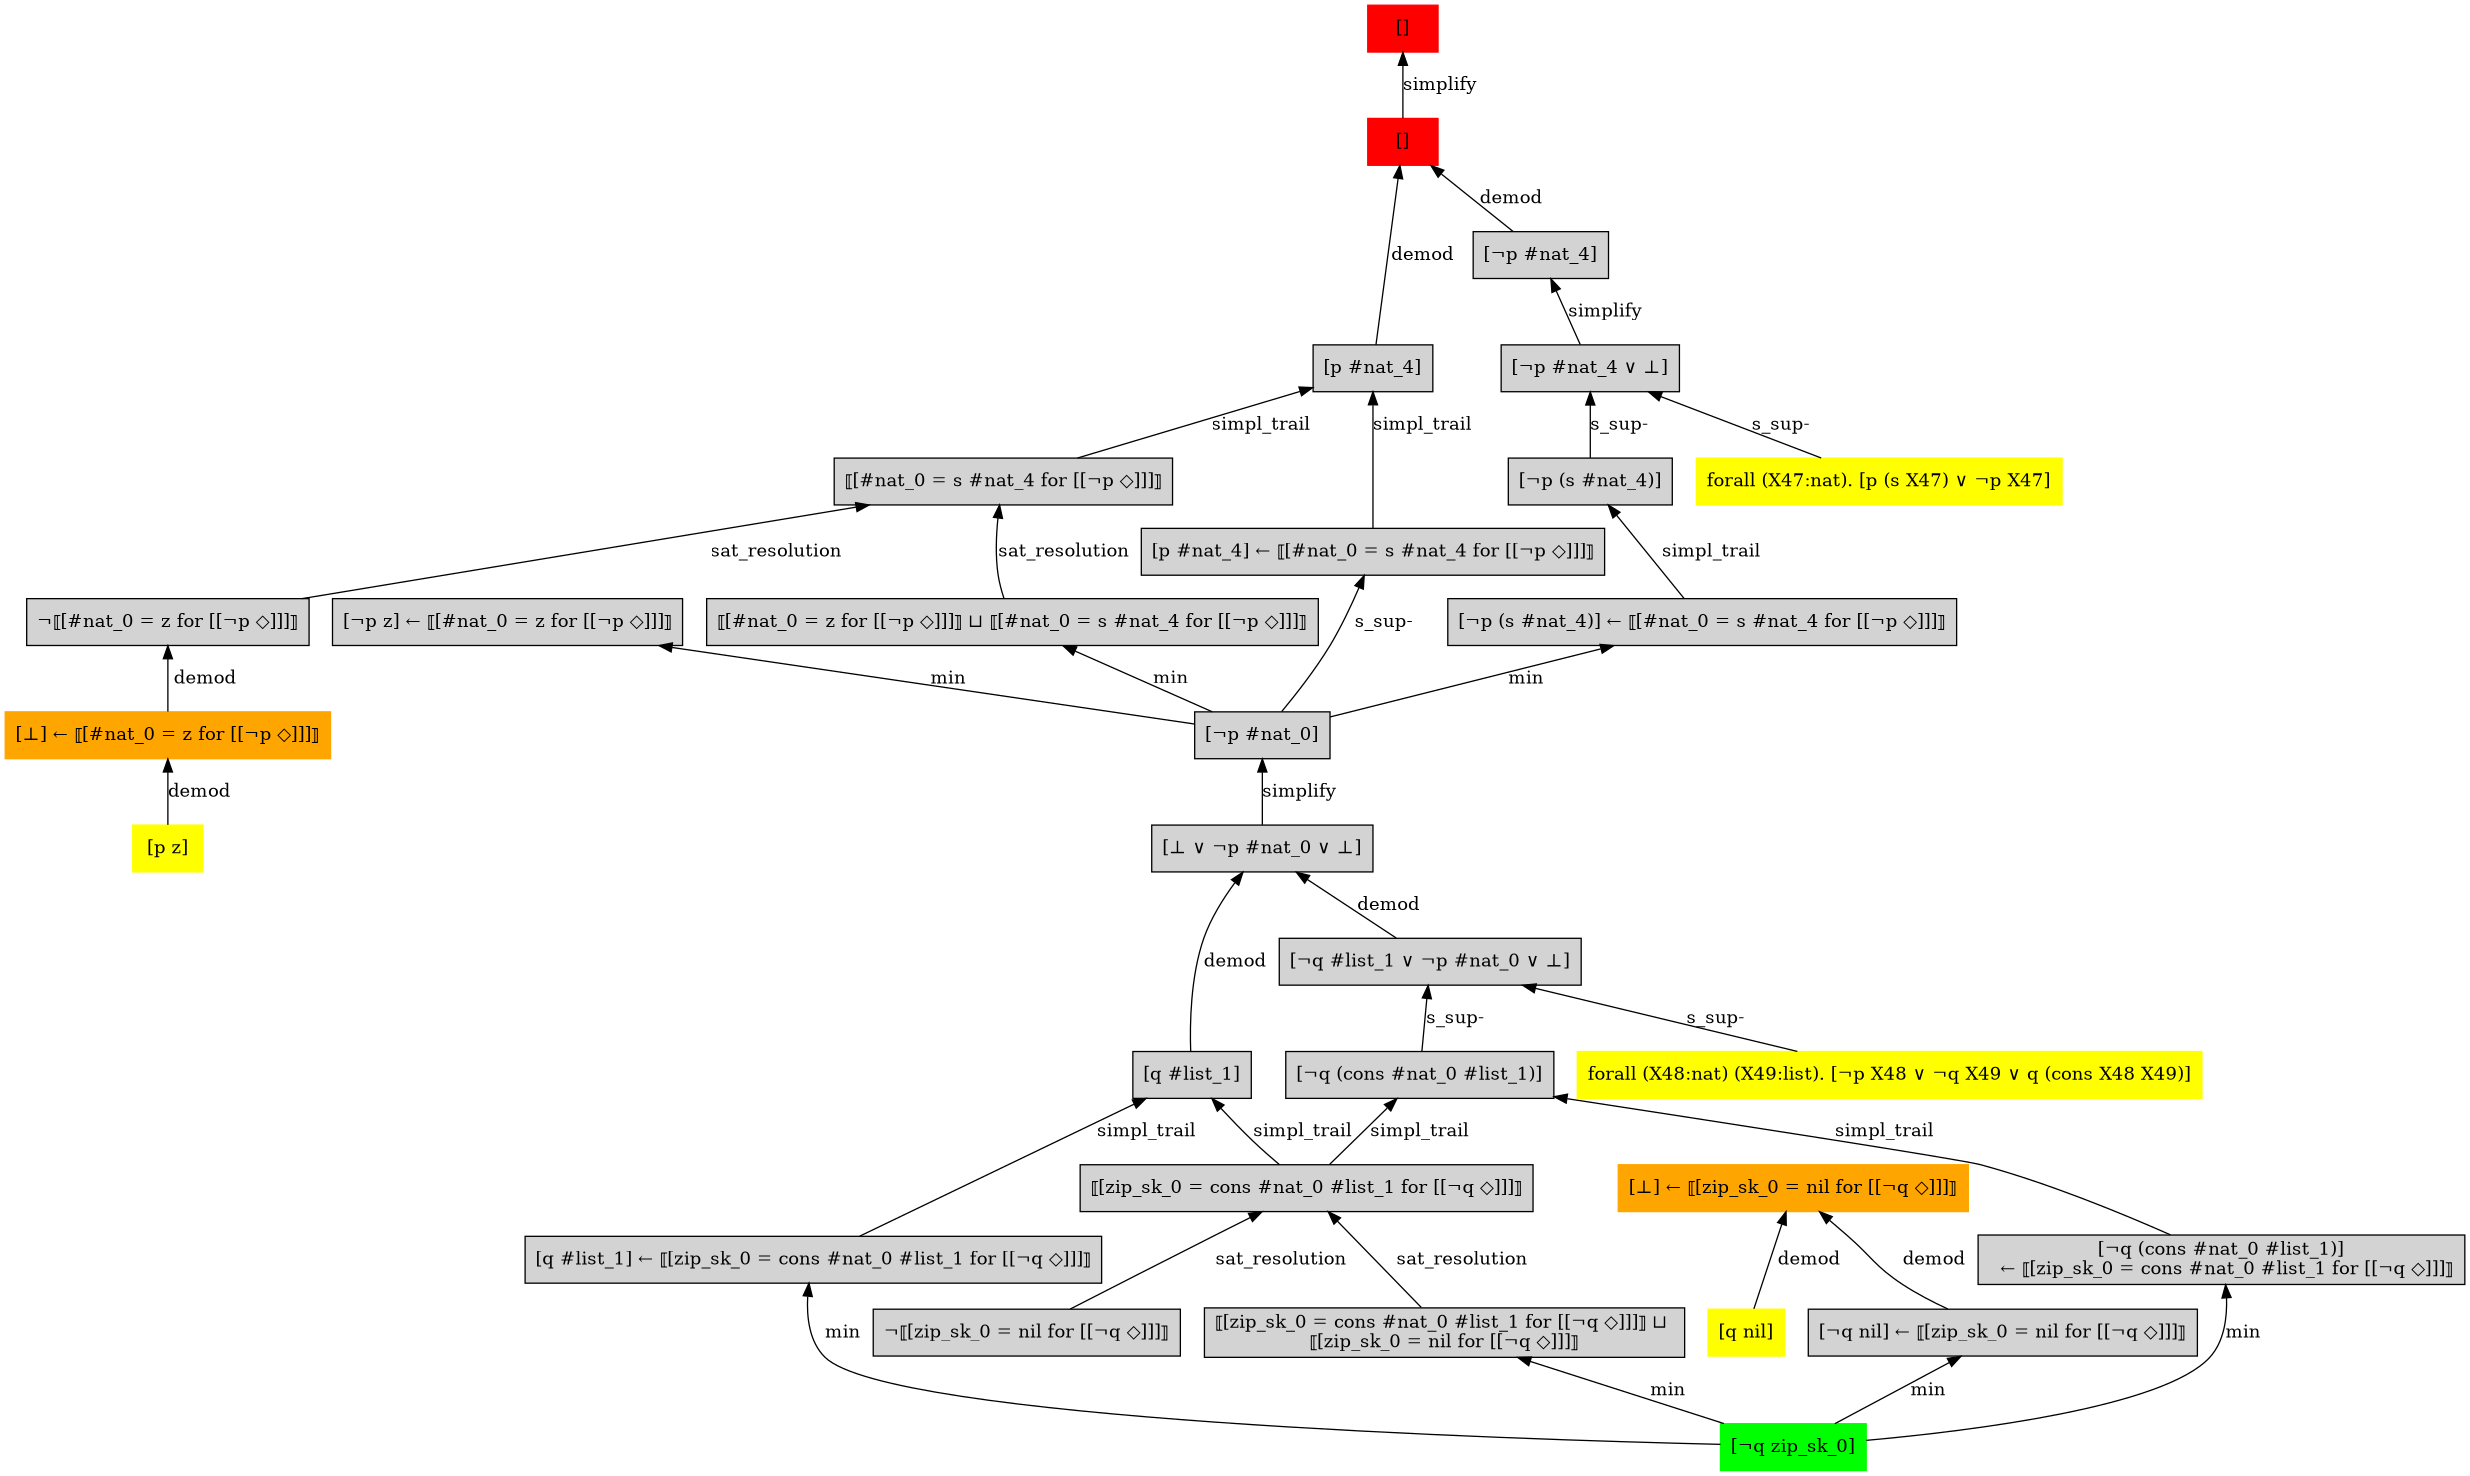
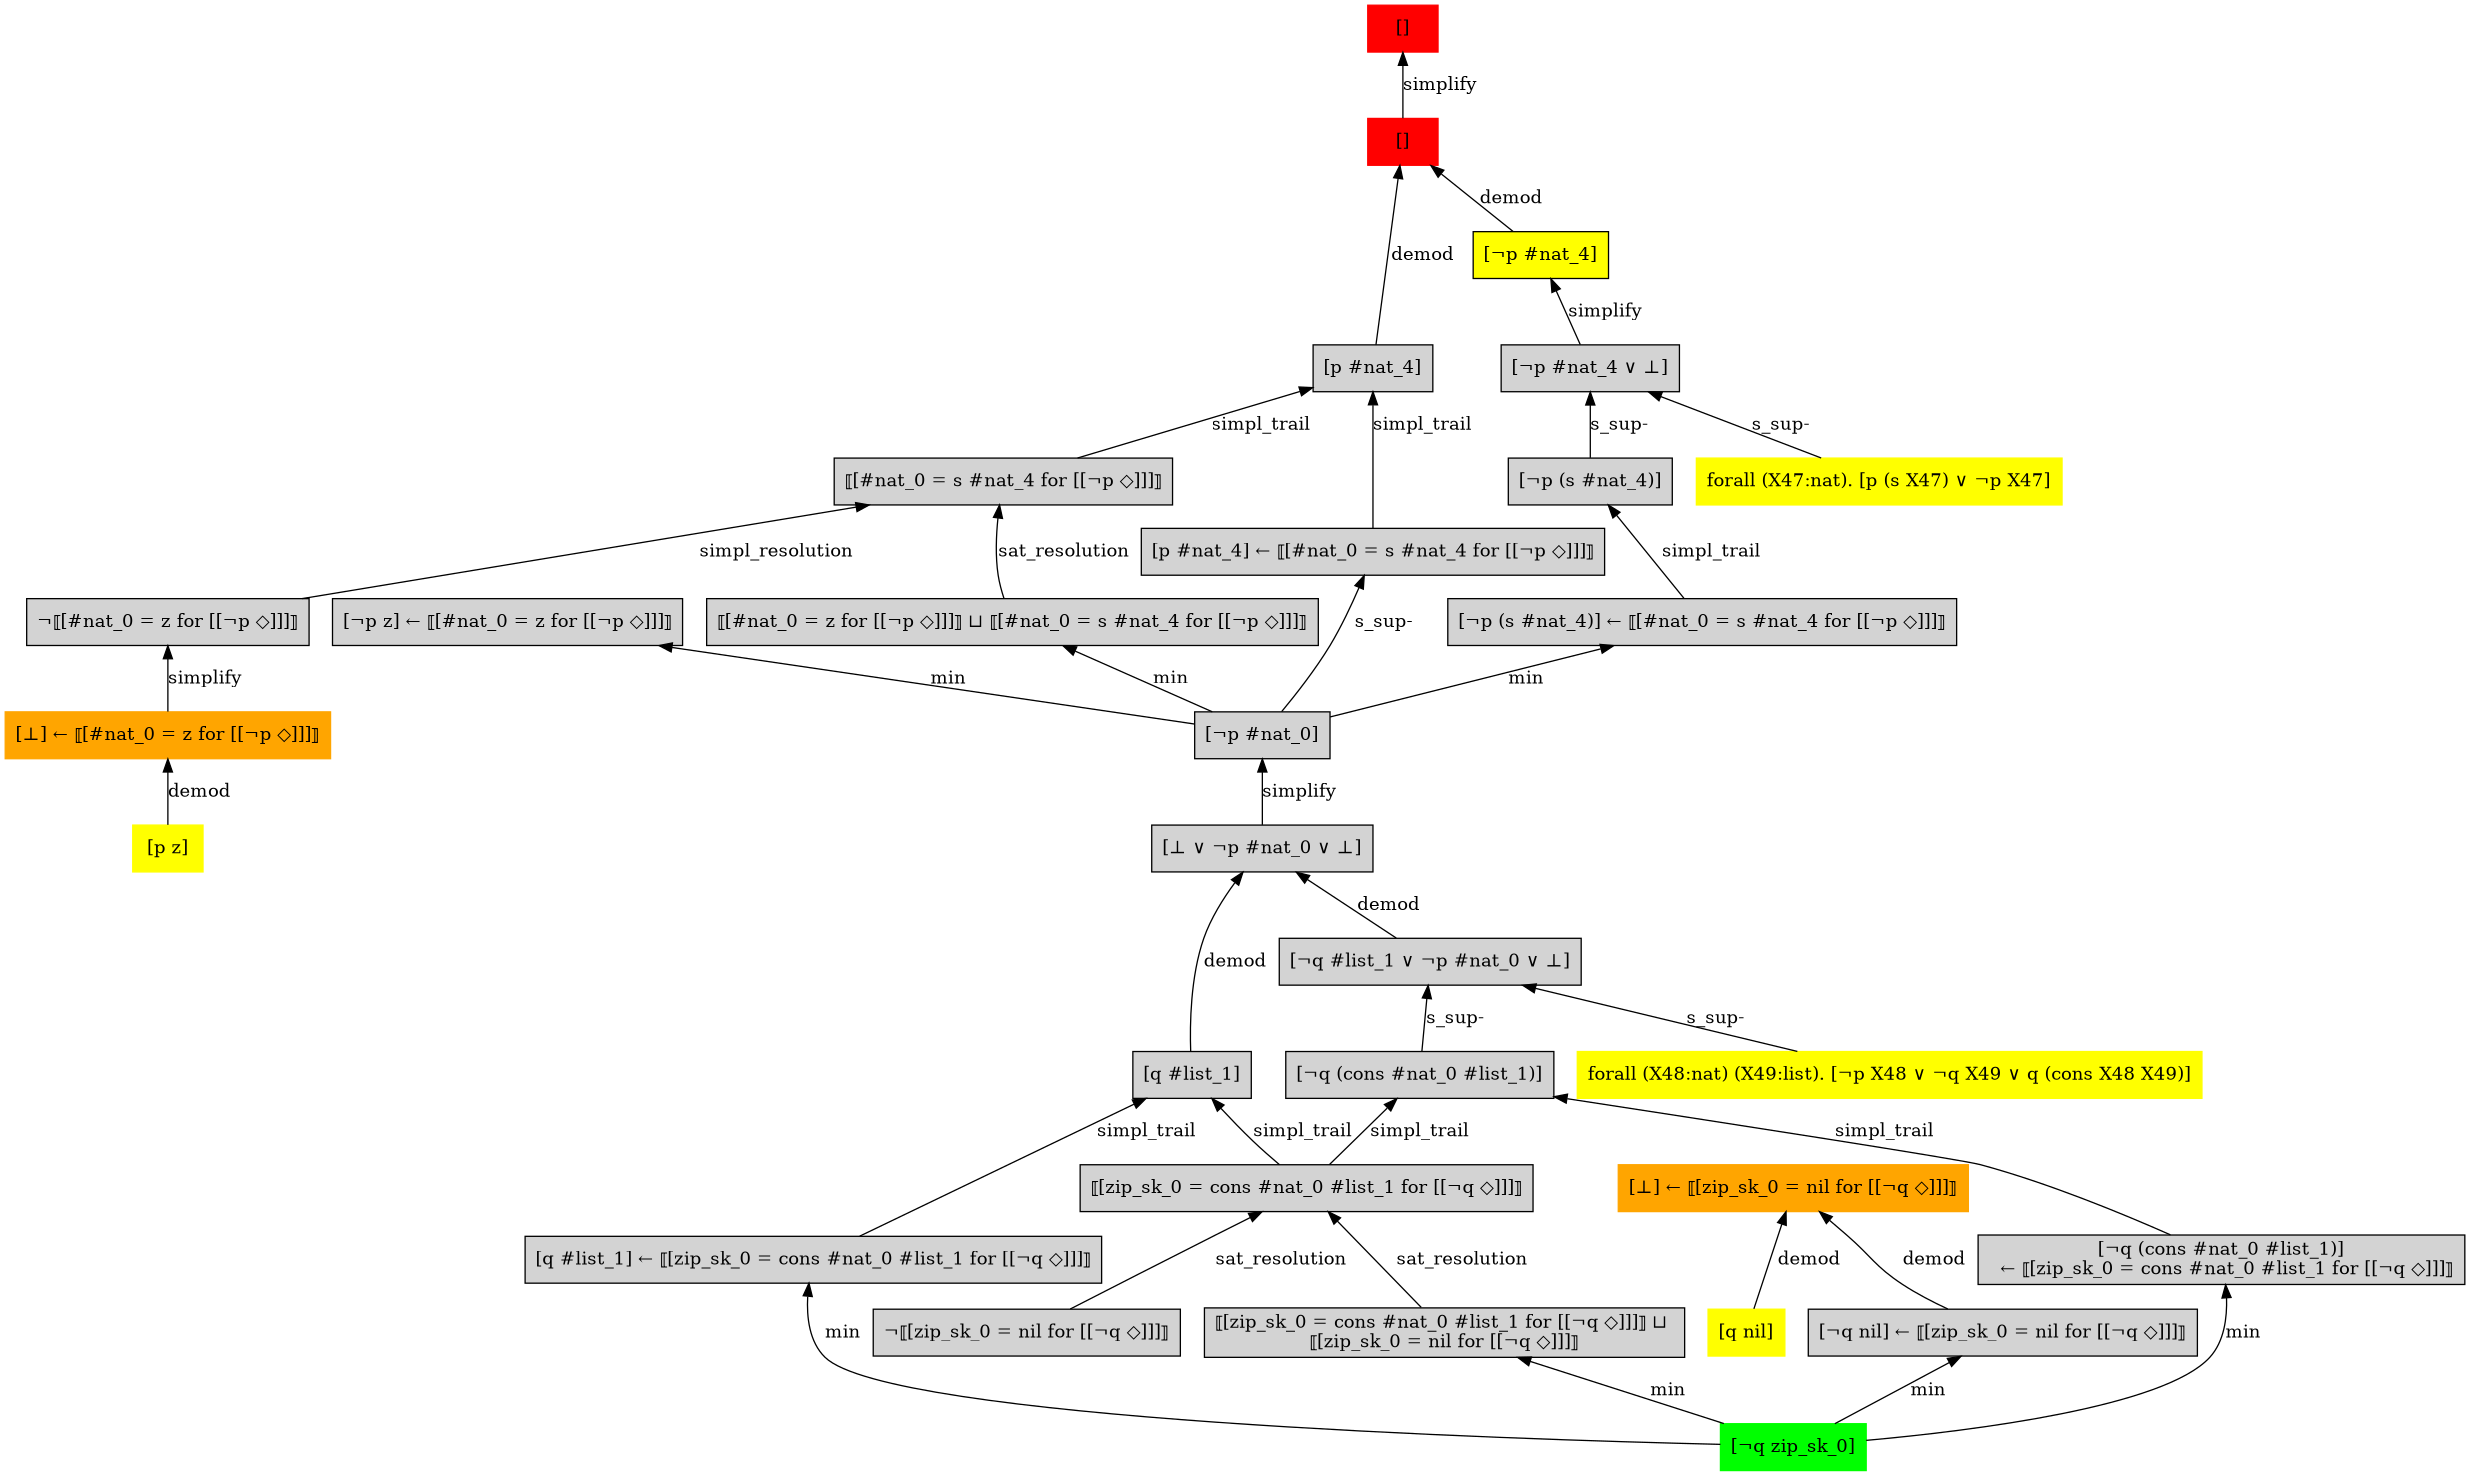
(1541, 255) -> (1541, 255)
(776, 552) -> (776, 552)
(206, 679) -> (206, 679)
